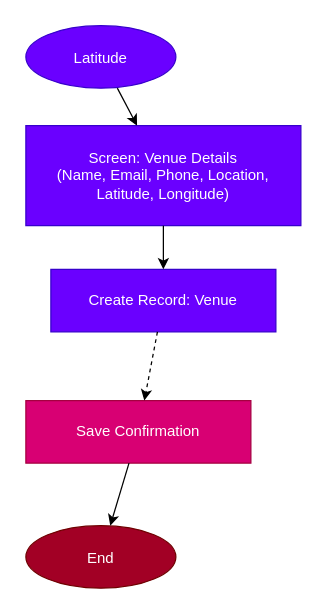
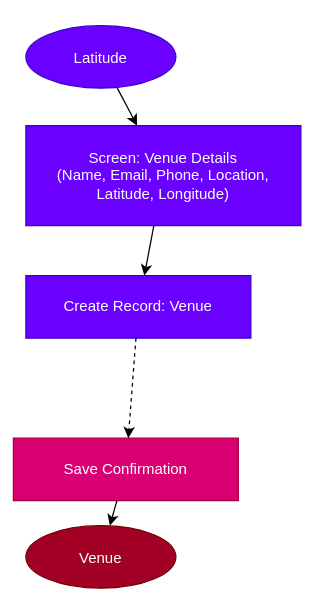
(163, 301) -> (138, 307)
(138, 432) -> (126, 469)
(100, 558) -> (100, 558)
